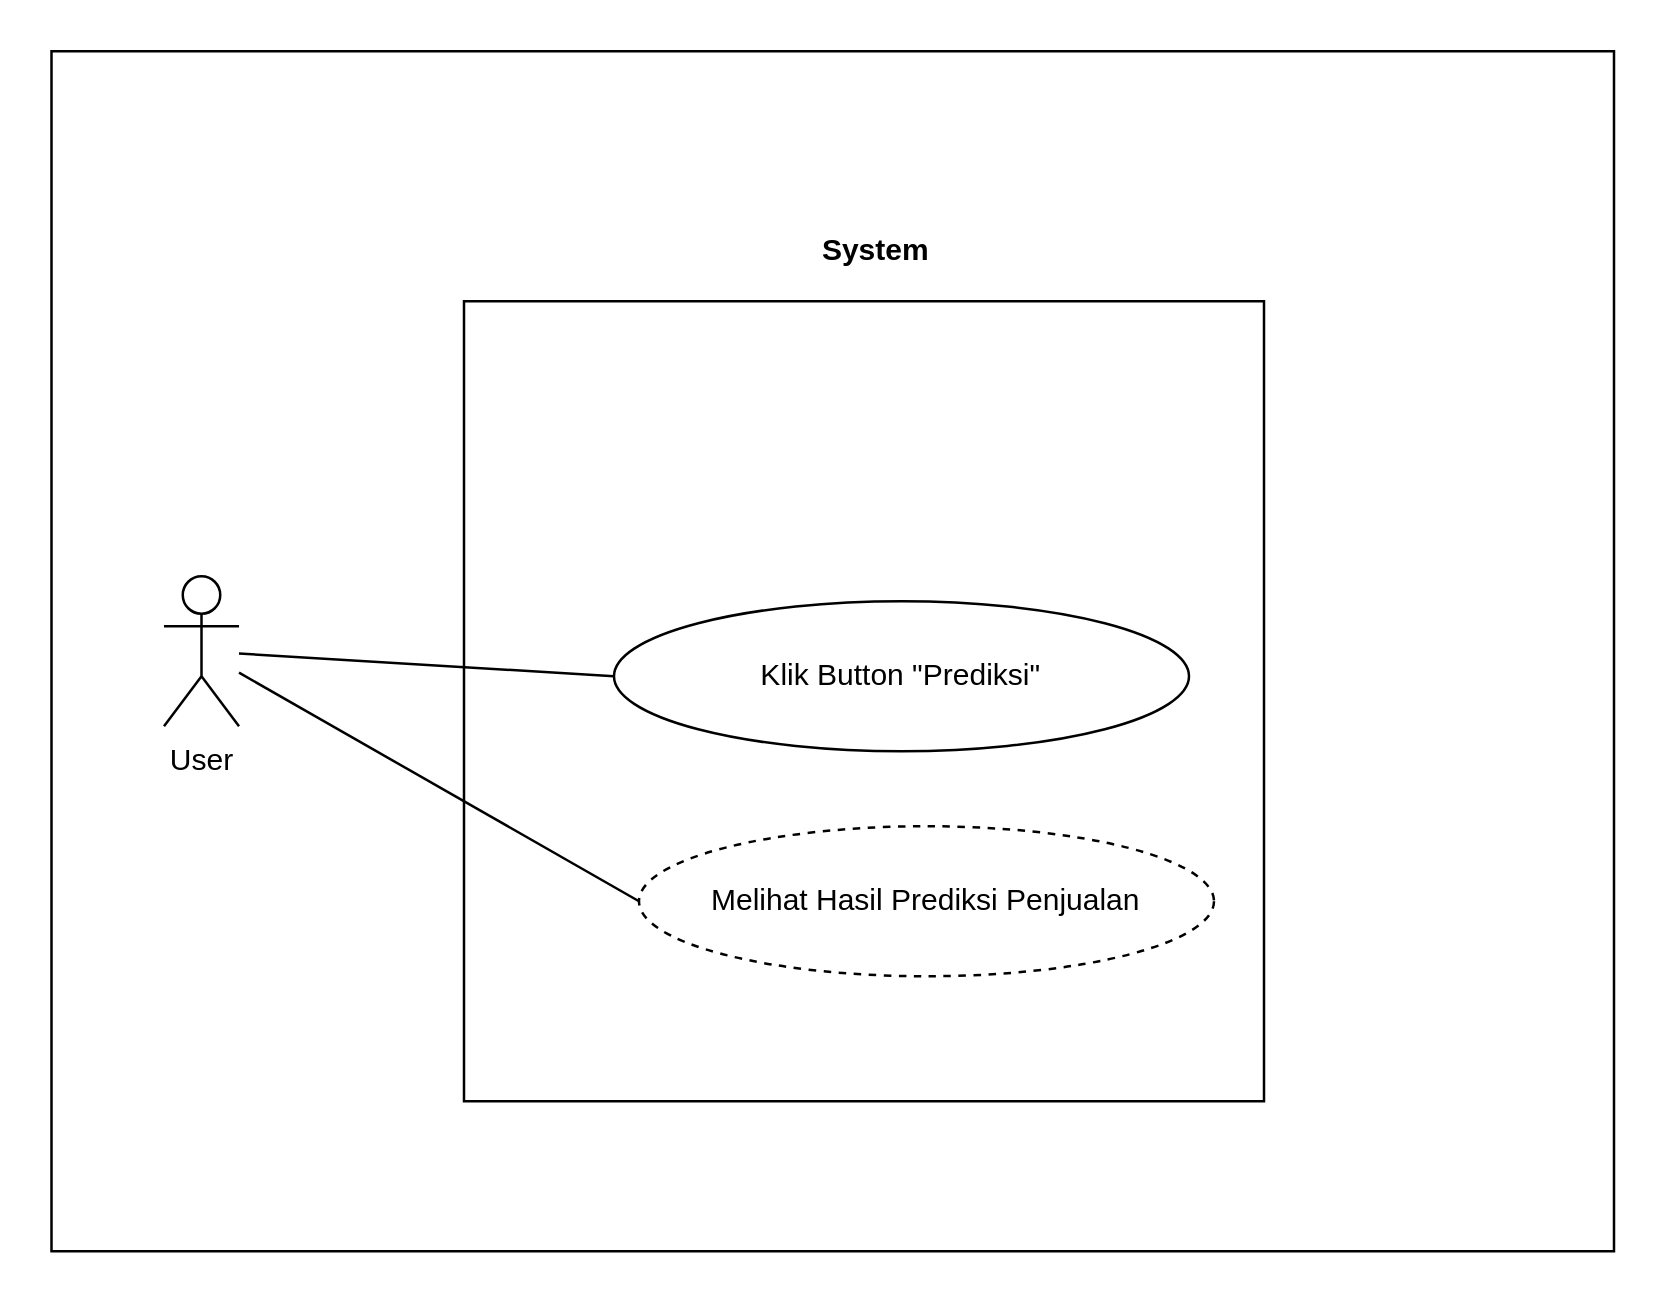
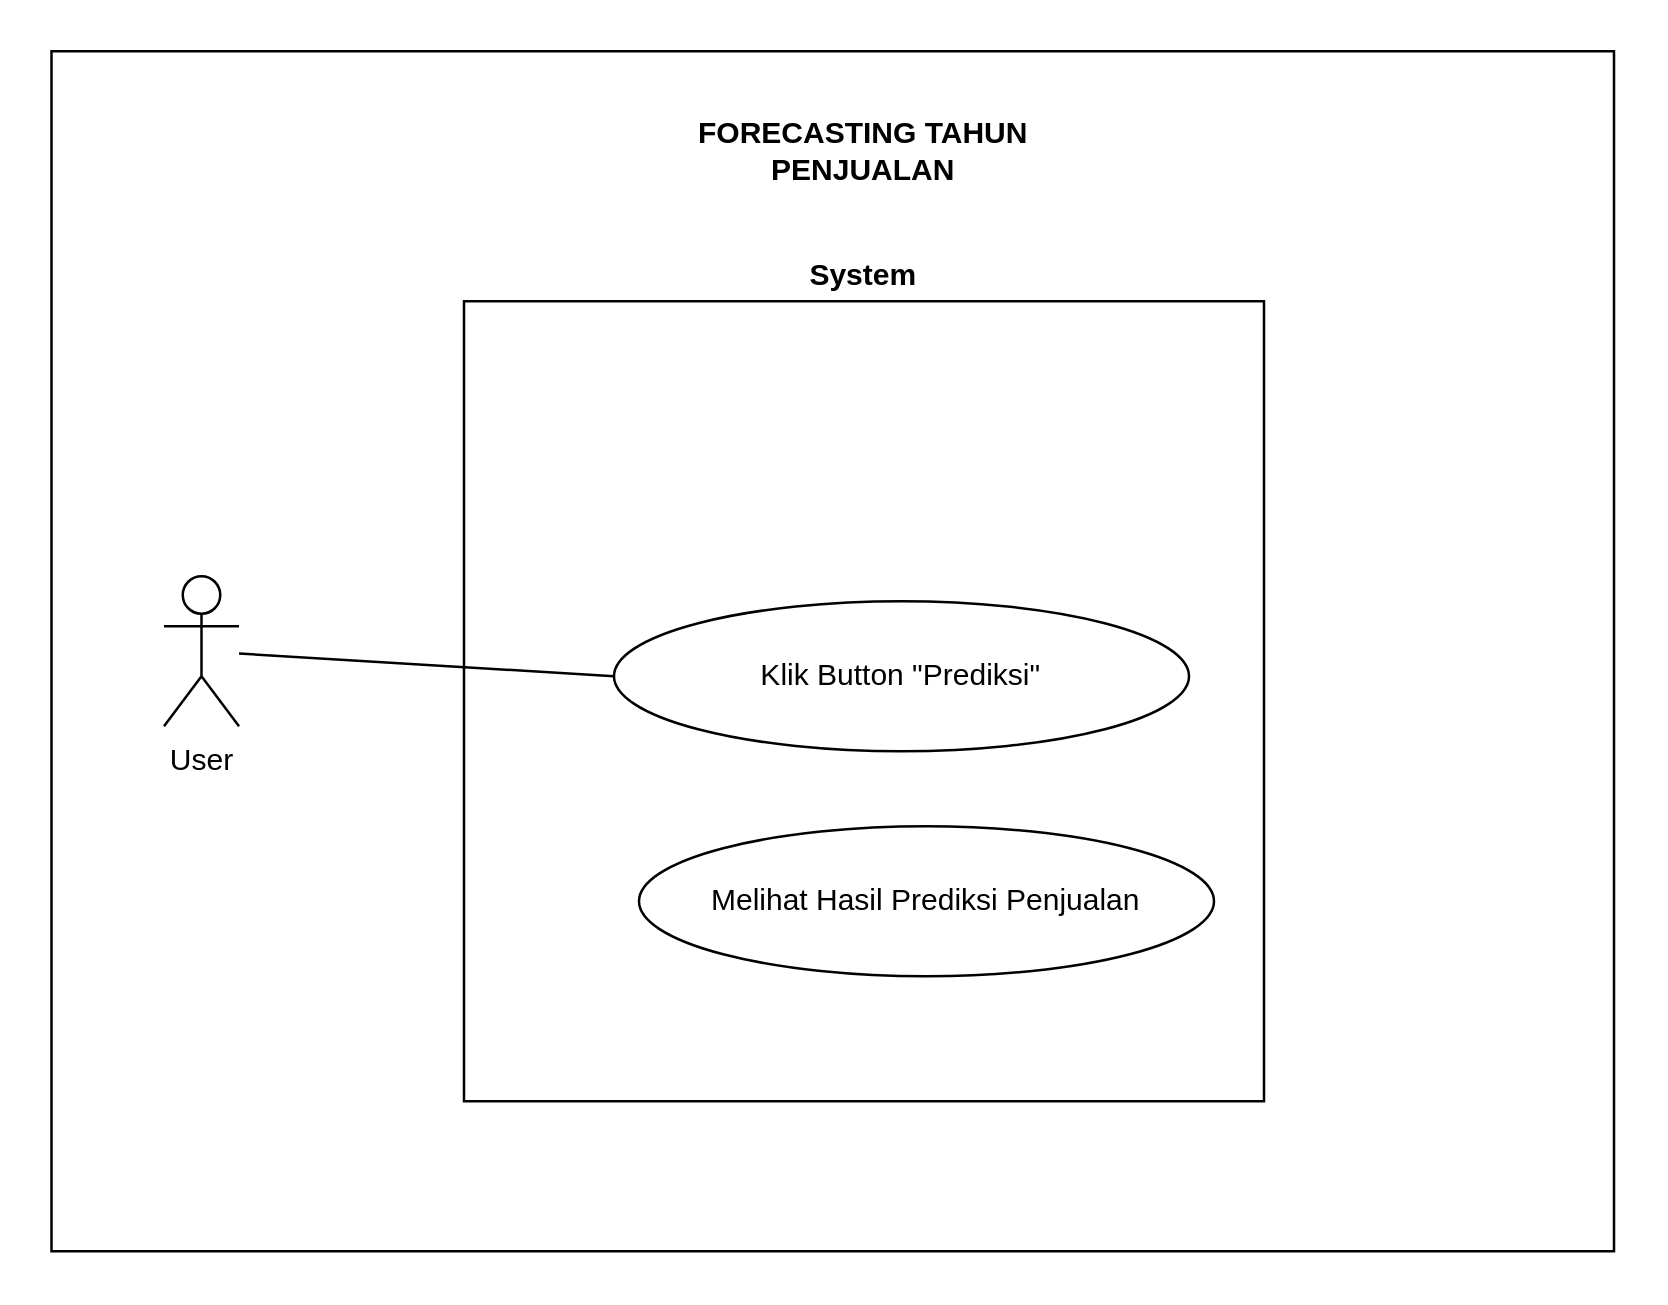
none -> (864, 151)
(876, 251) -> (864, 276)
(439, 787) -> none
(926, 901) -> (926, 901)
